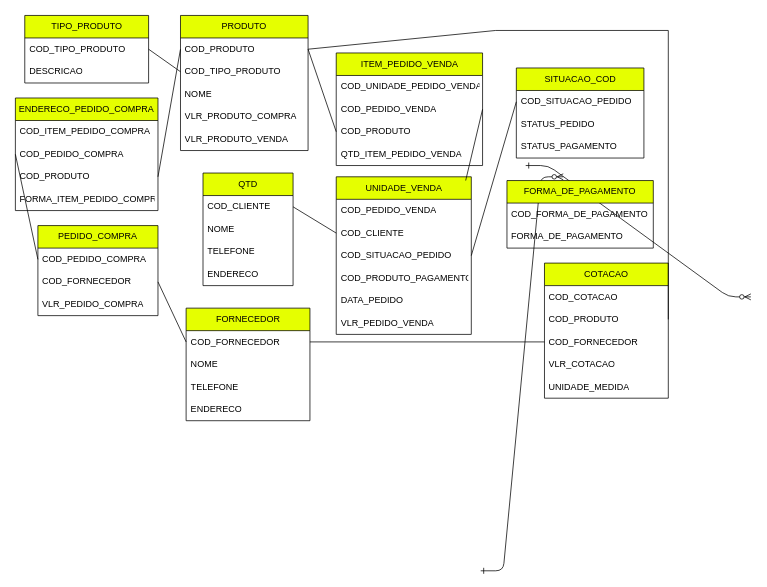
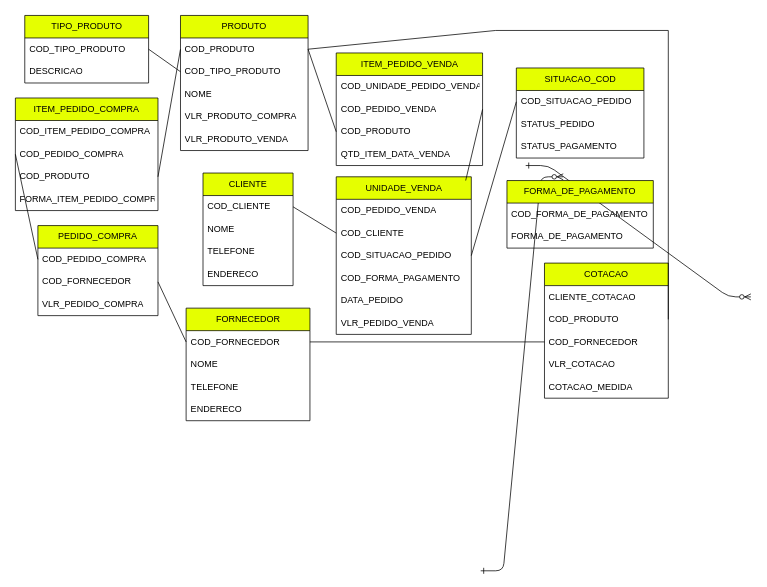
(87, 109) -> (87, 109)
(394, 154) -> (389, 154)
(248, 184) -> (248, 184)
(394, 278) -> (389, 278)
(576, 297) -> (586, 297)
(584, 387) -> (584, 387)
